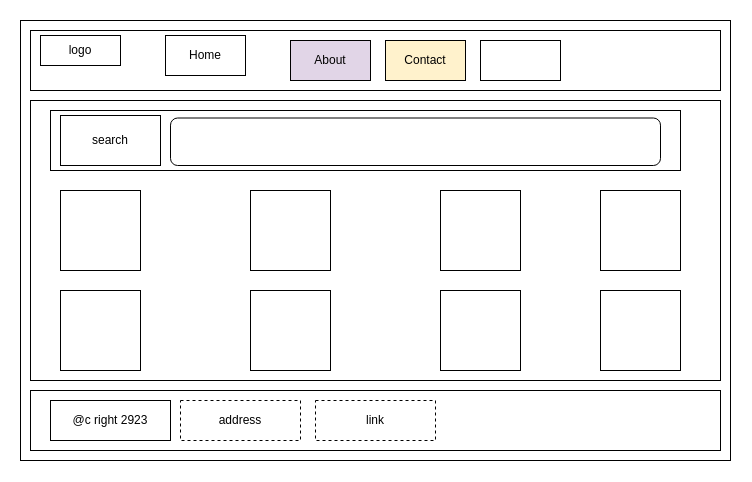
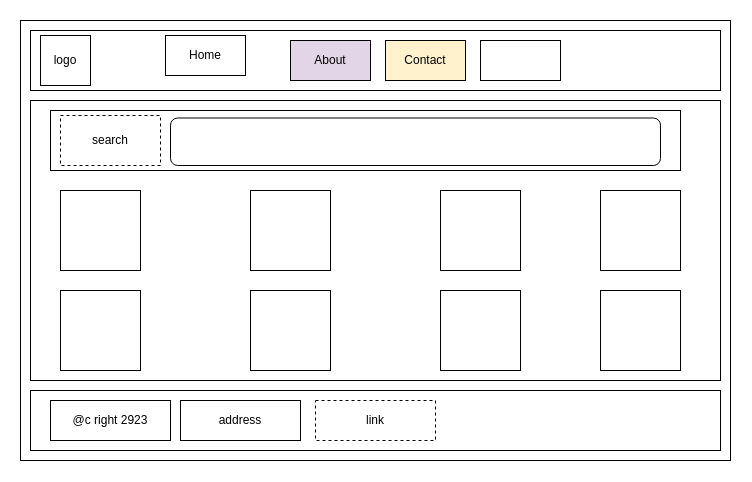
(81, 51) -> (66, 61)
(111, 141) -> (111, 141)
(241, 421) -> (241, 421)
